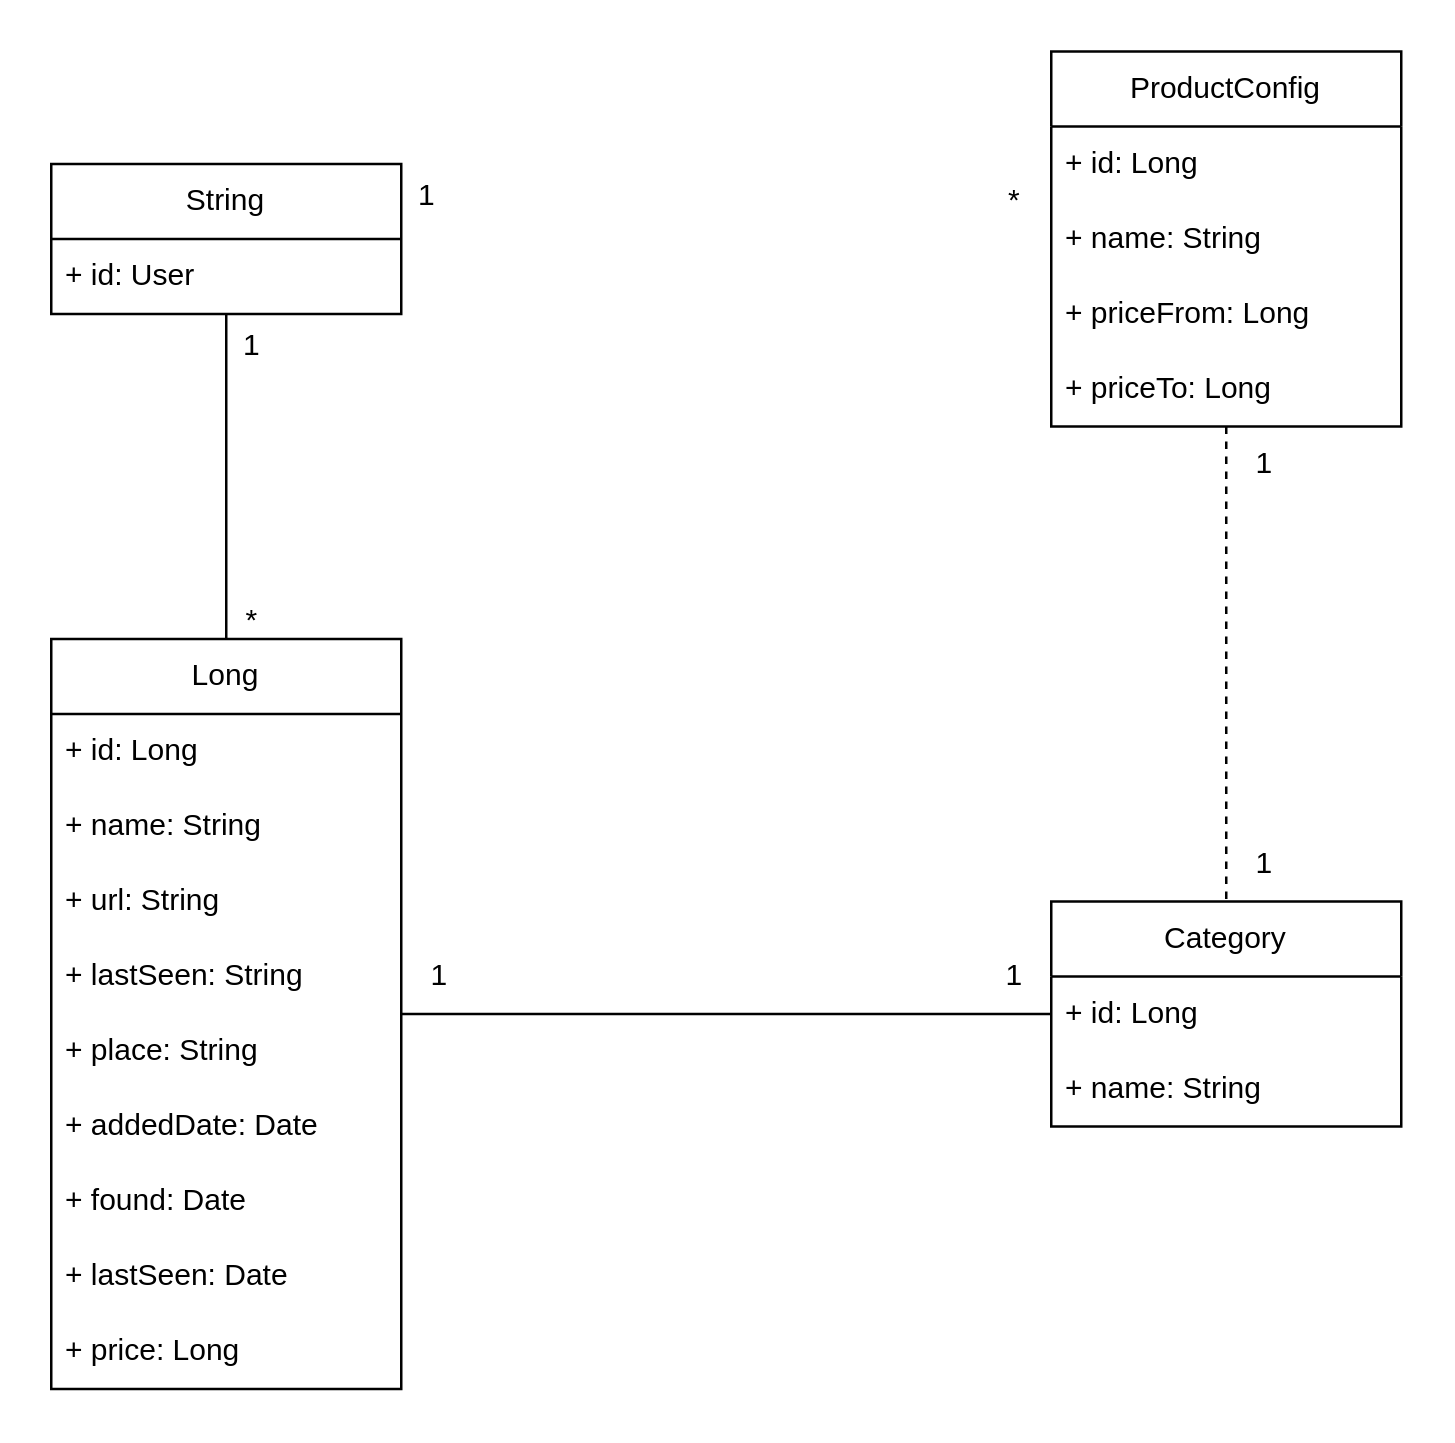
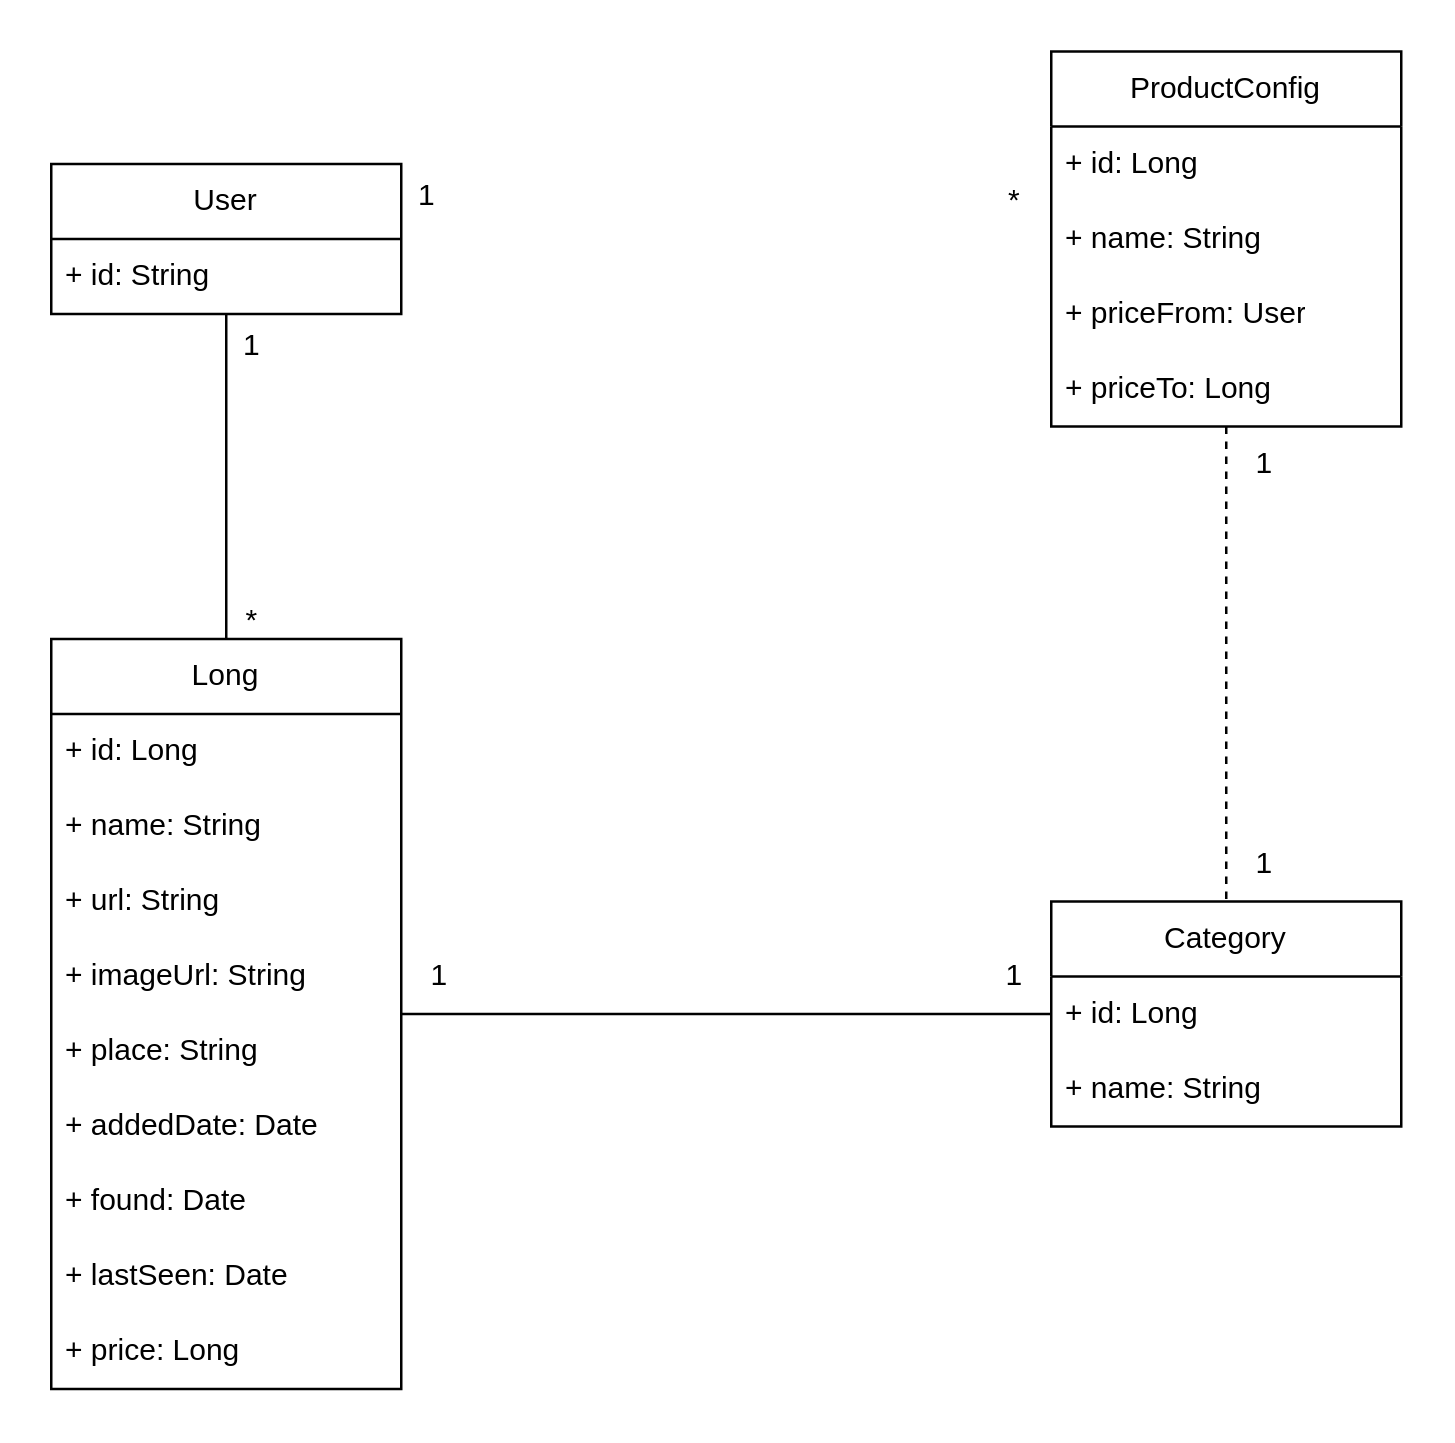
(226, 201) -> (226, 201)
(135, 276) -> (148, 276)
(1193, 314) -> (1193, 314)
(198, 976) -> (194, 976)
